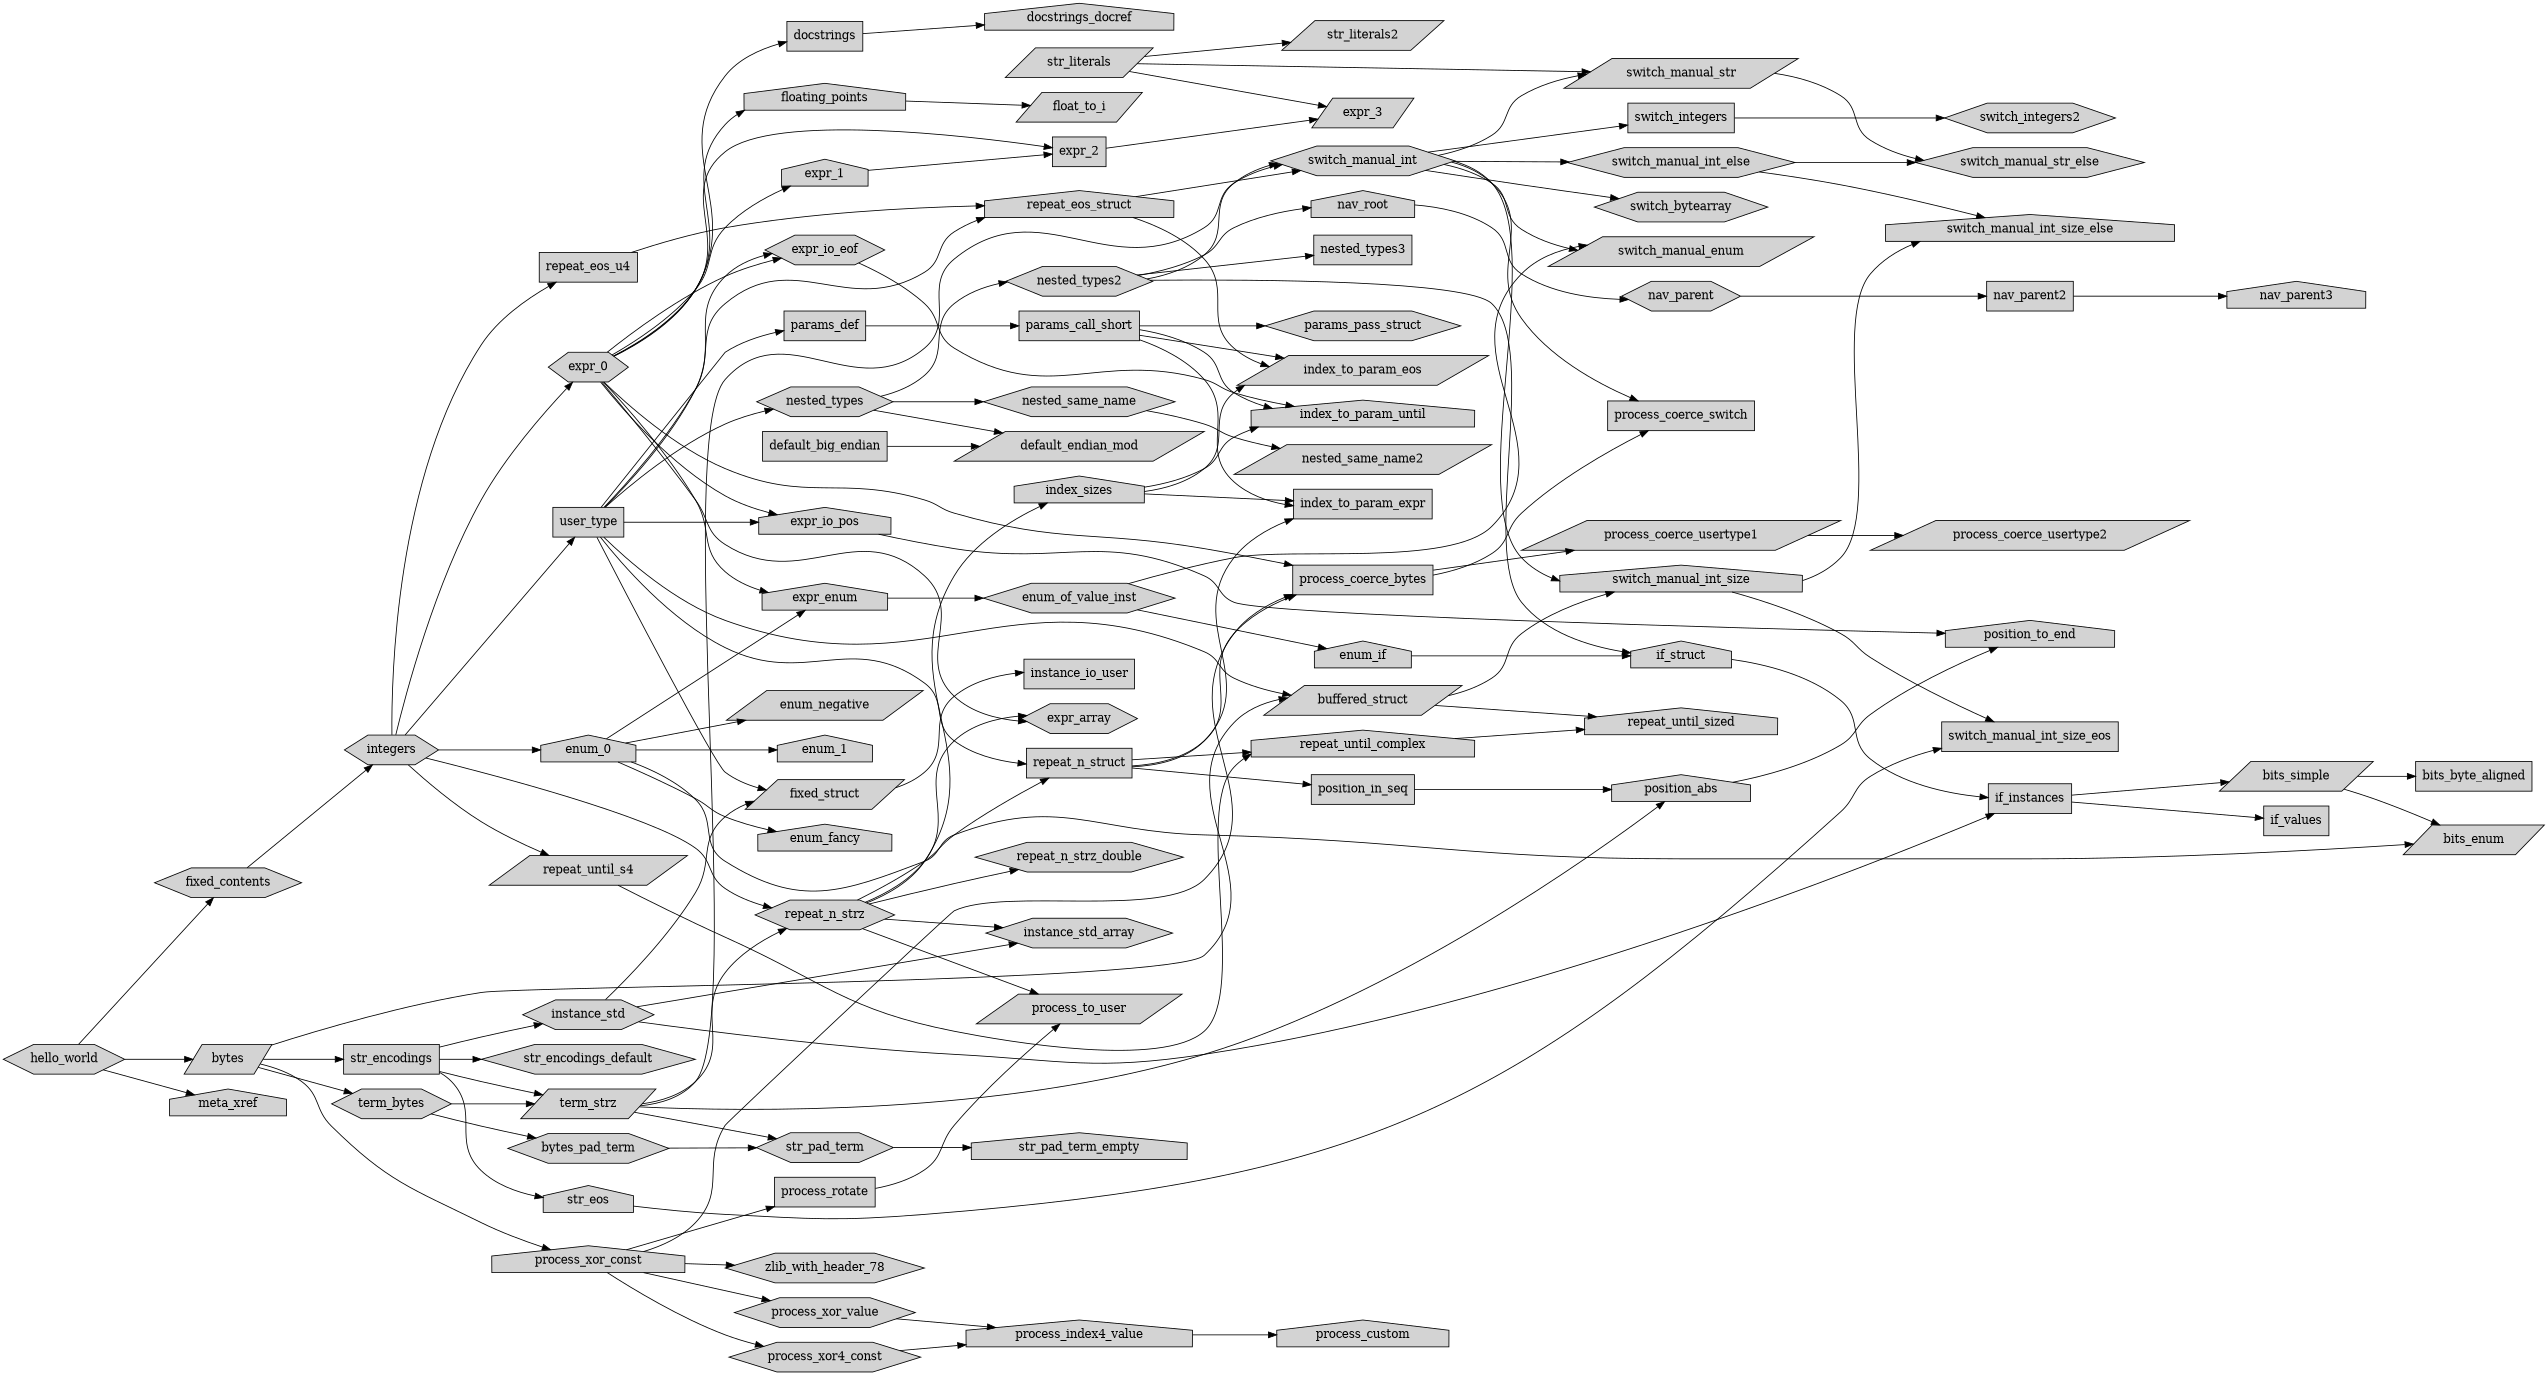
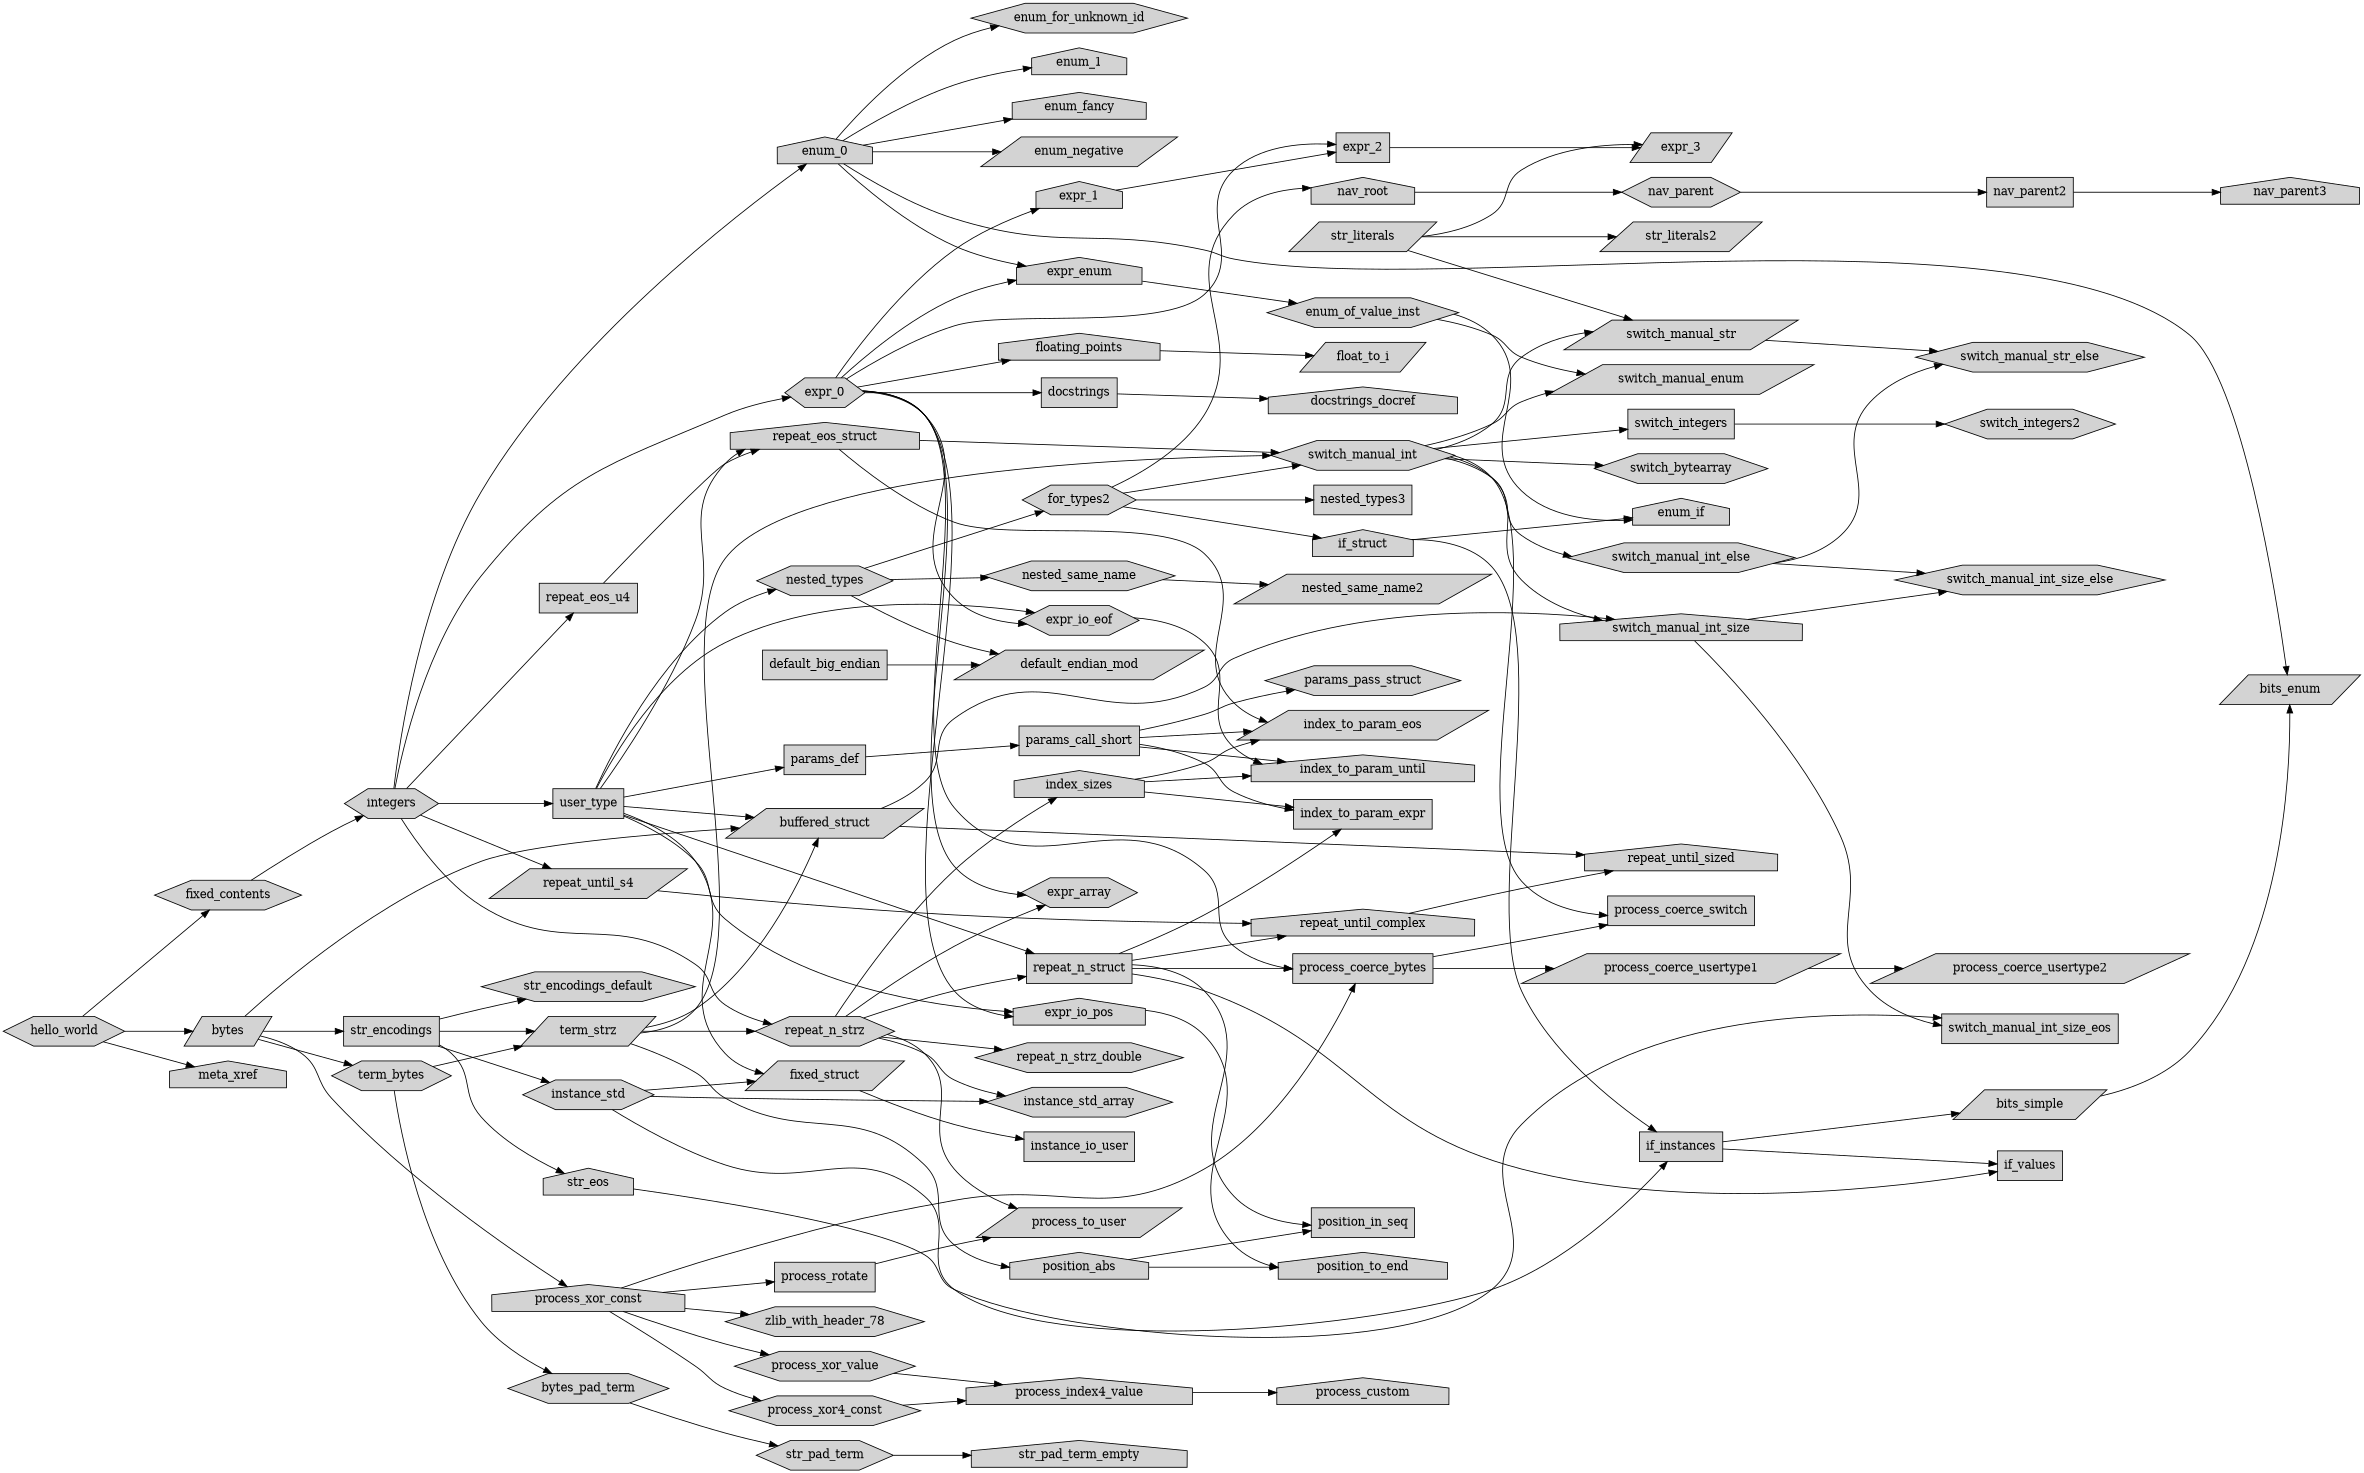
none -> (1079, 18)
(2030, 229) -> (2030, 580)
(1079, 281) -> (1079, 500)
(1517, 656) -> (1524, 529)
(2474, 776) -> none
(1509, 790) -> (1216, 1246)
(701, 1125) -> (750, 957)
none -> (1536, 1172)
